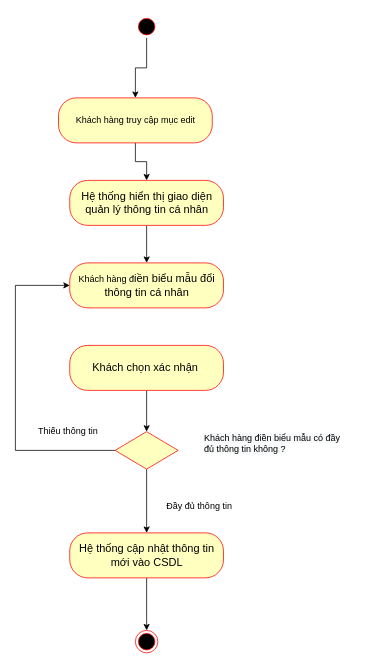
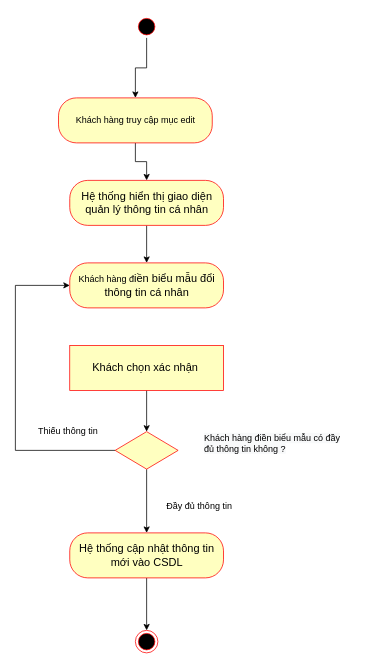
(147, 368) -> (147, 368)
